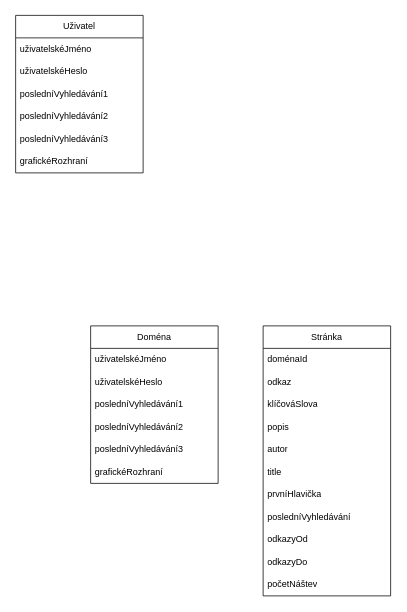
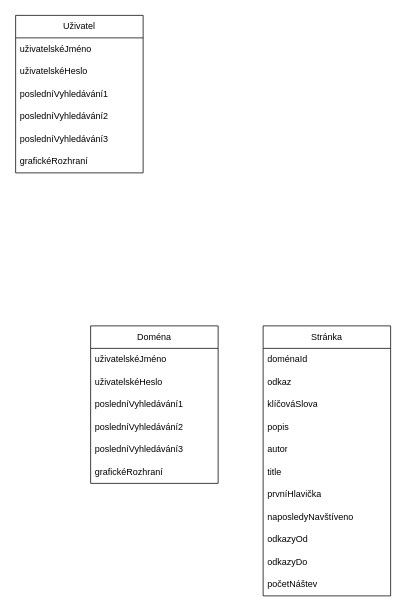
(313, 517) -> (314, 517)
